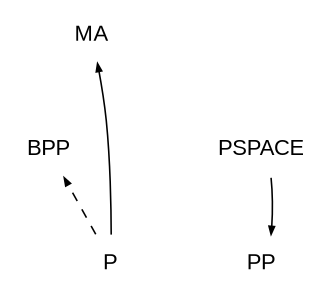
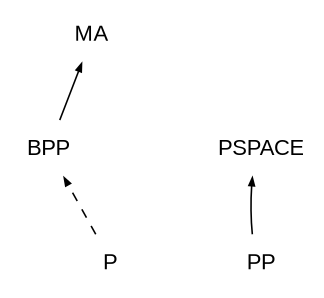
(109, 153) -> (69, 96)
(272, 202) -> (251, 210)
